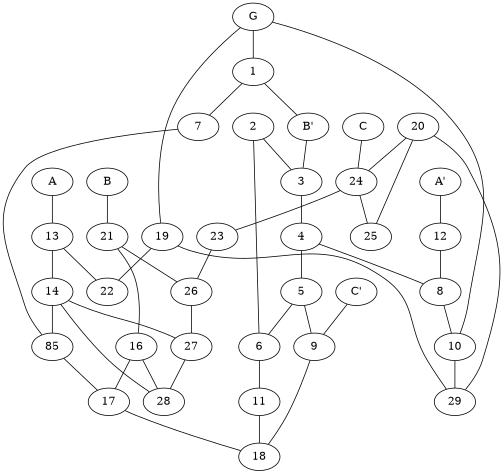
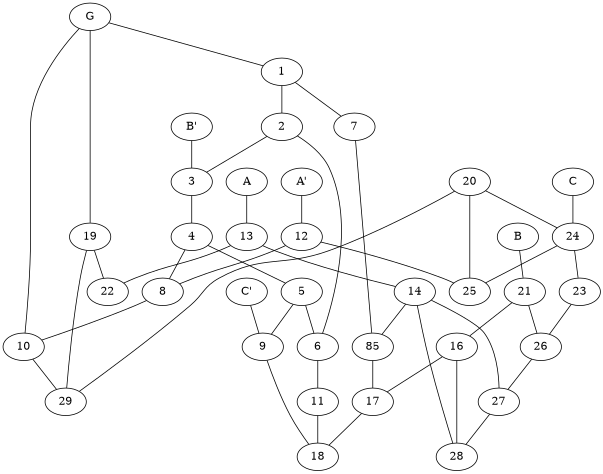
(281, 99) -> (282, 99)
none -> (388, 260)
